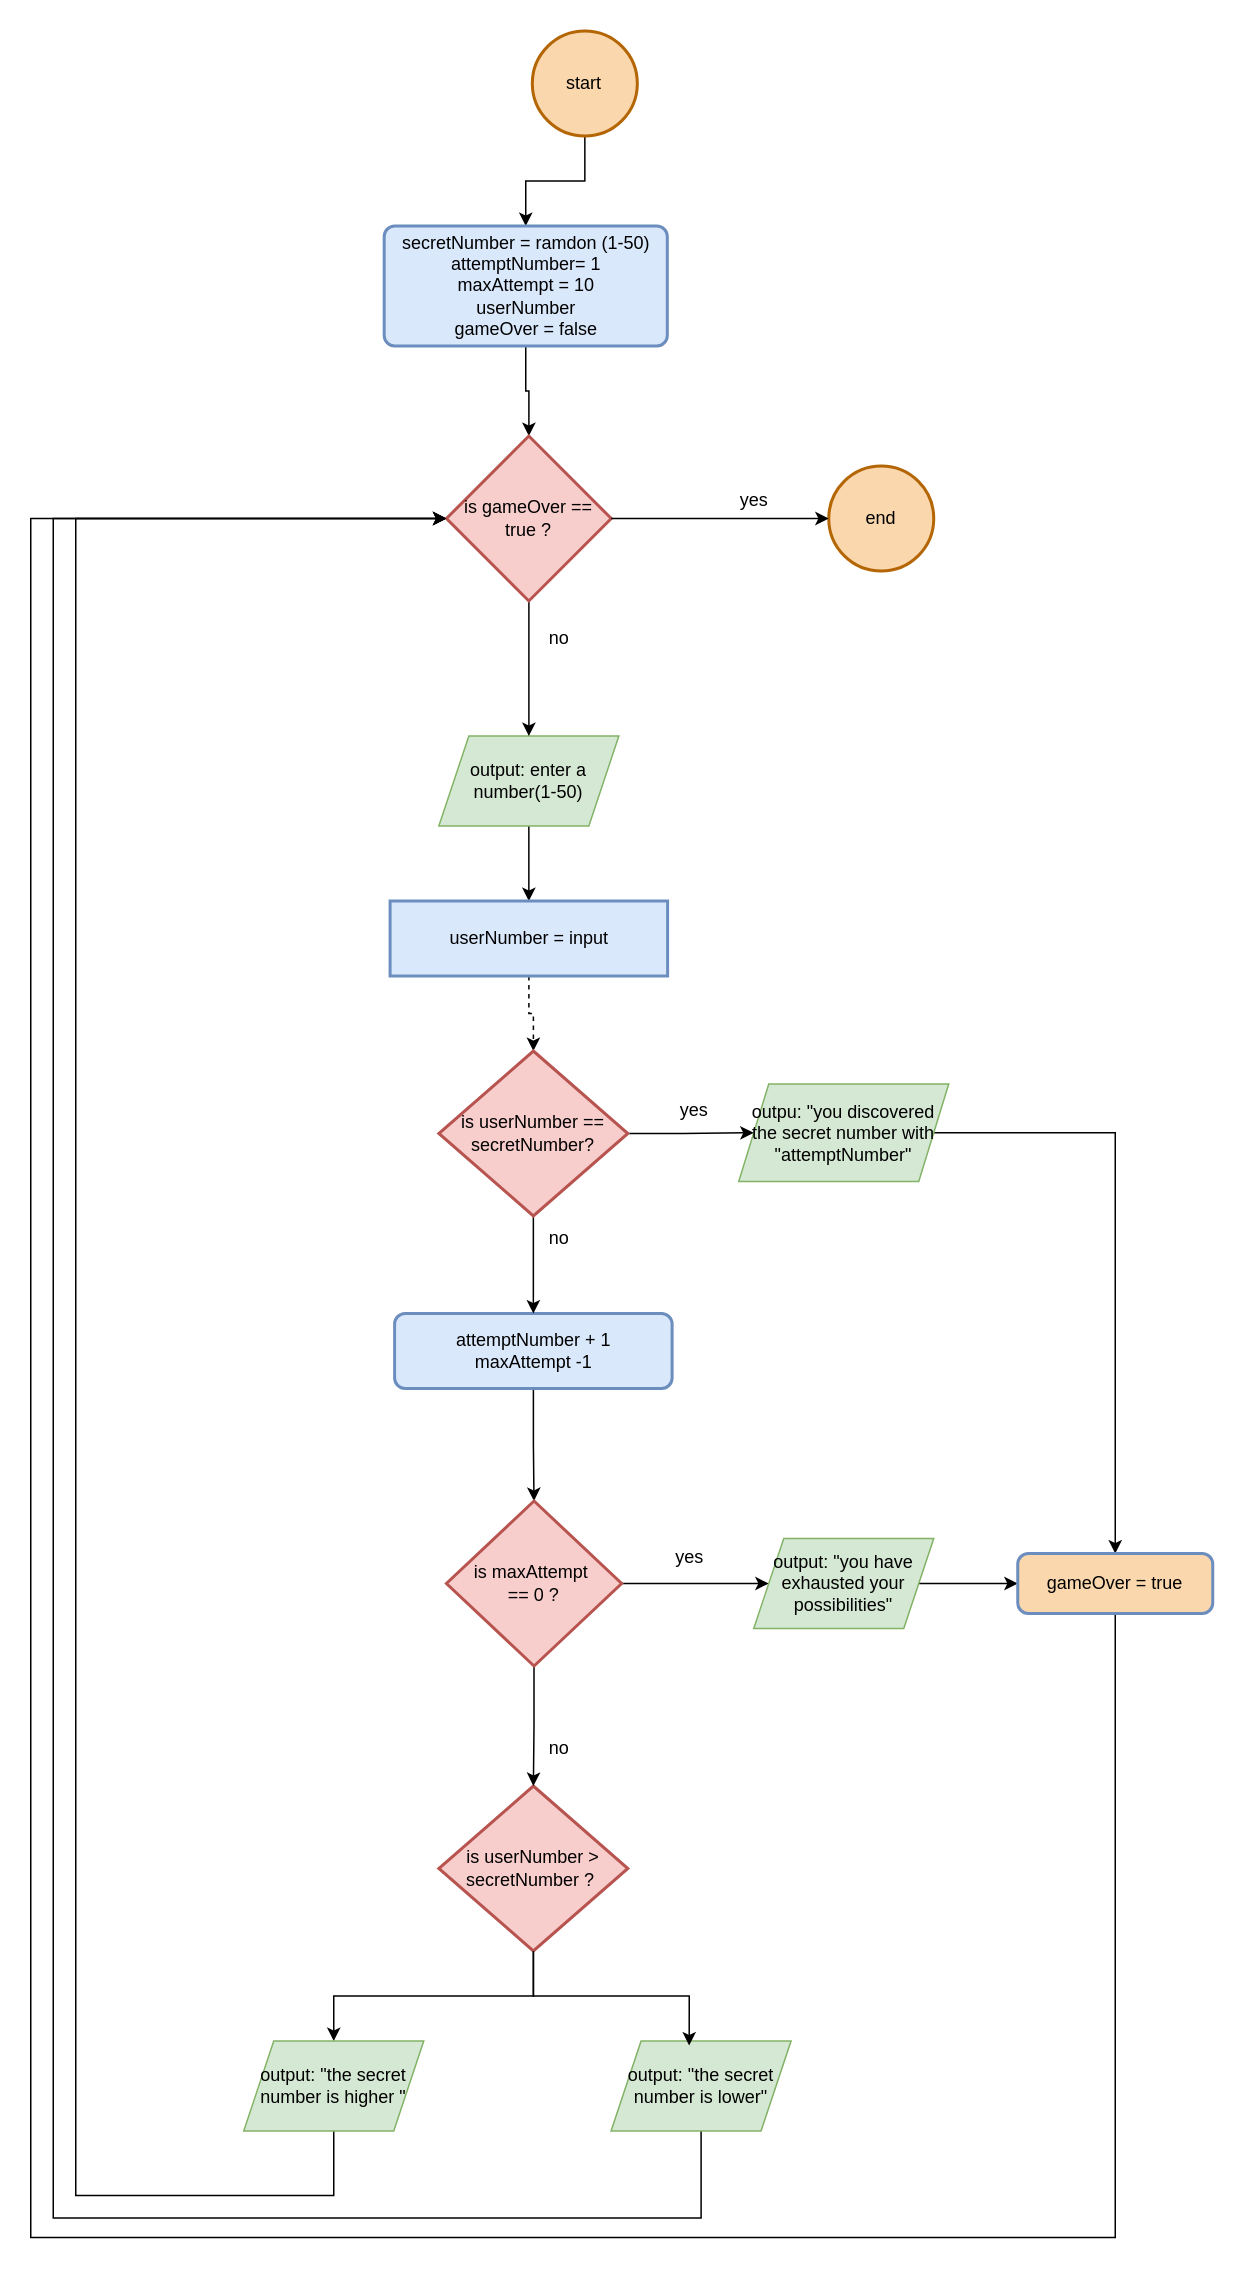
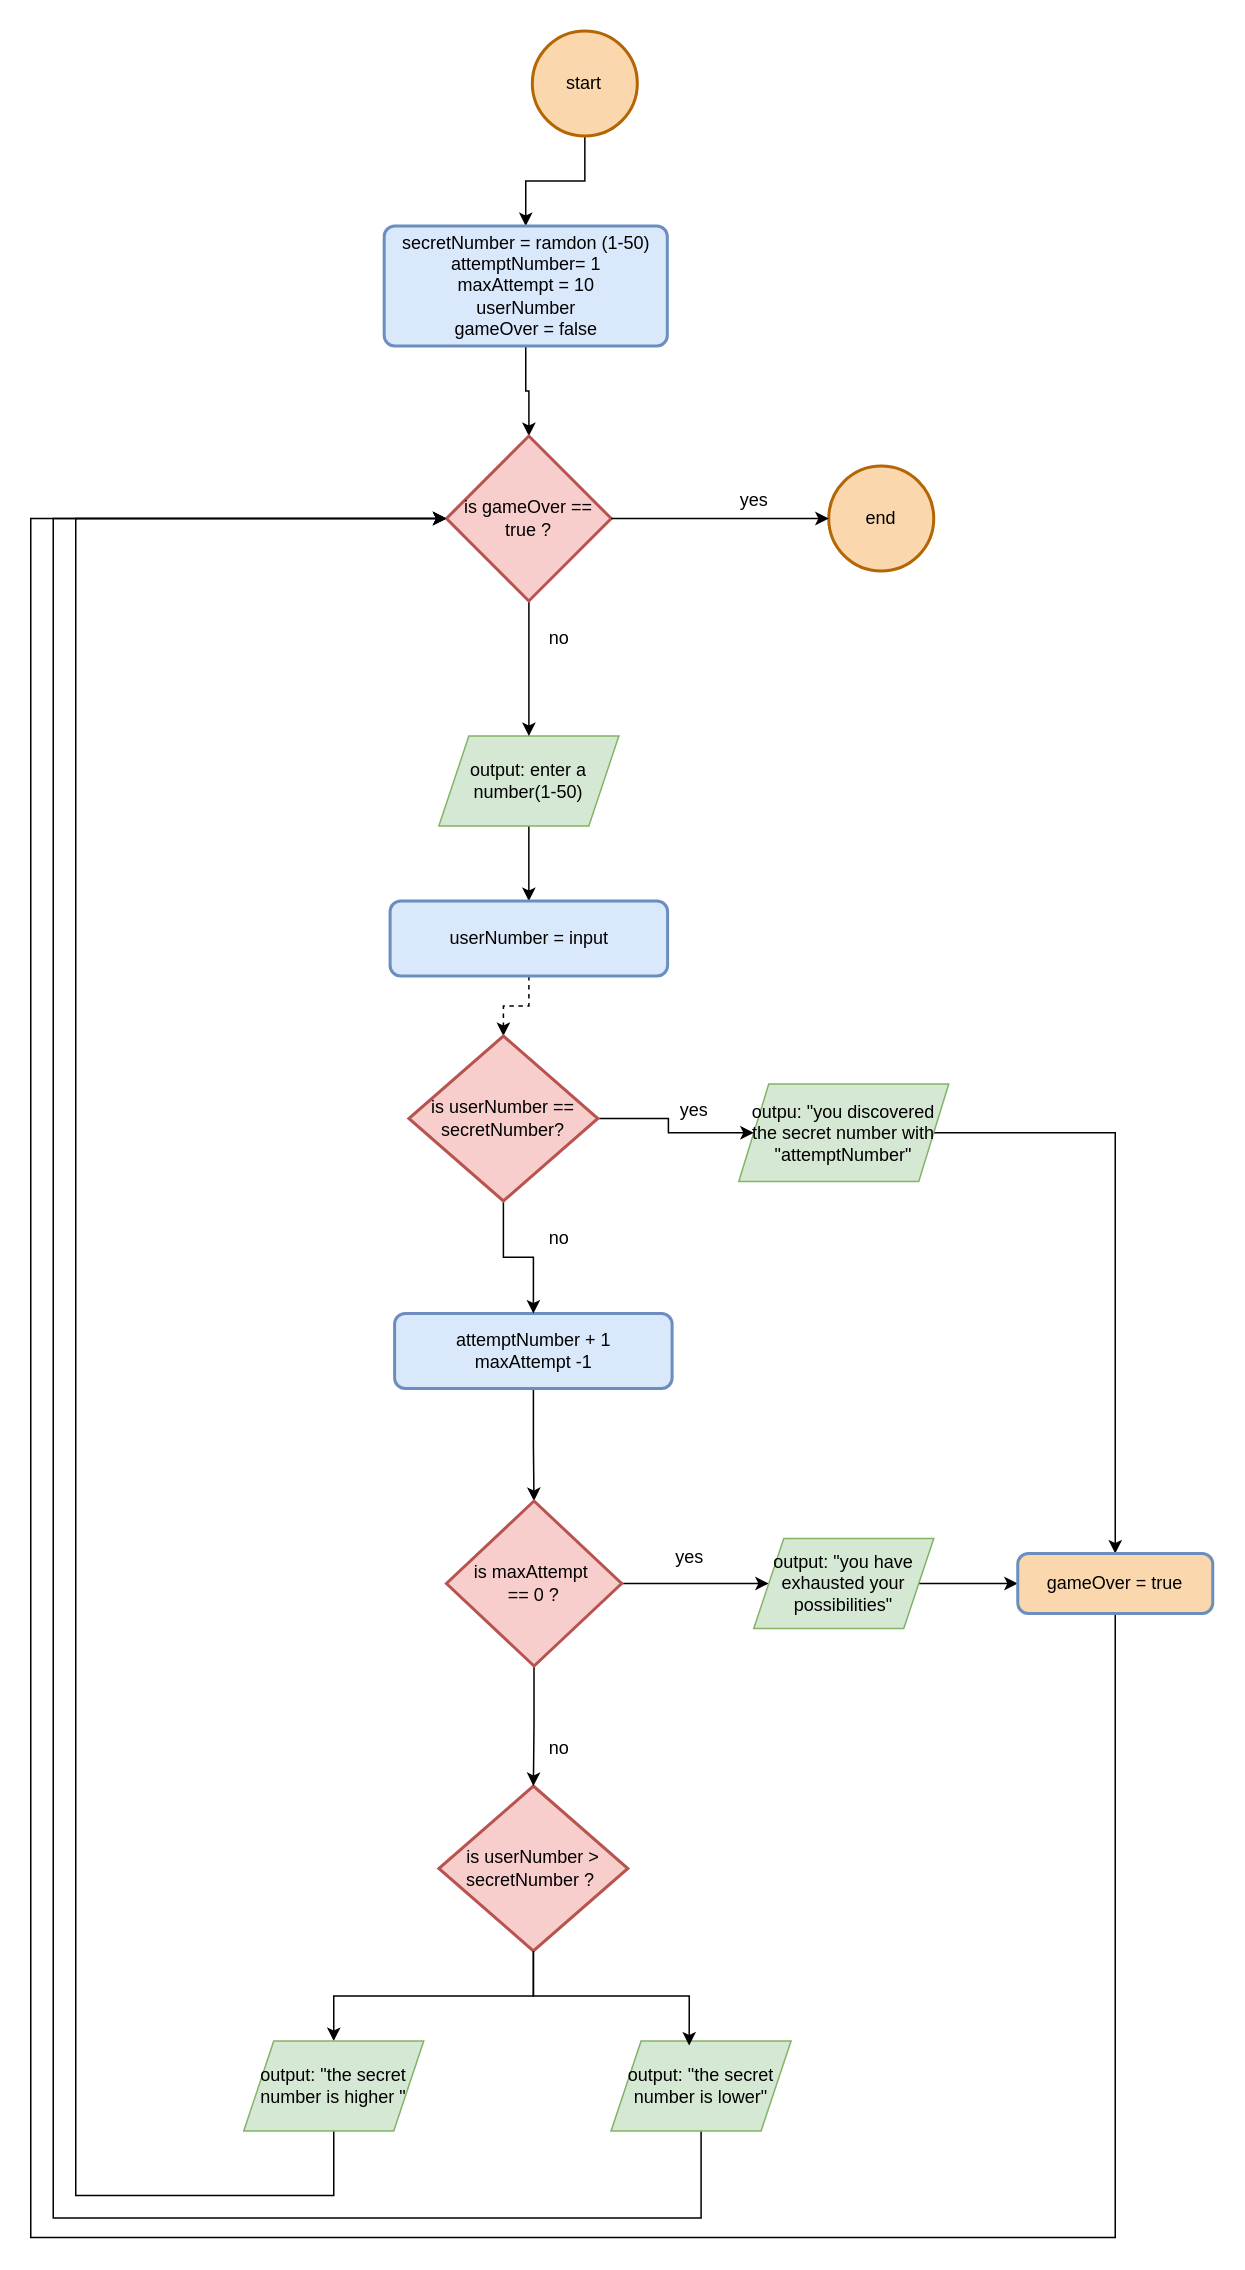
(529, 938) -> (529, 938)
(533, 1133) -> (503, 1118)
